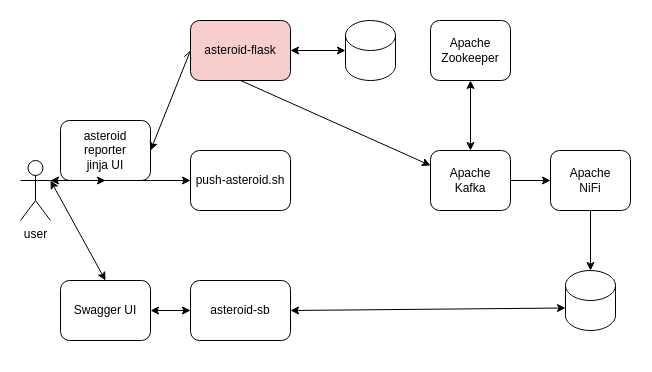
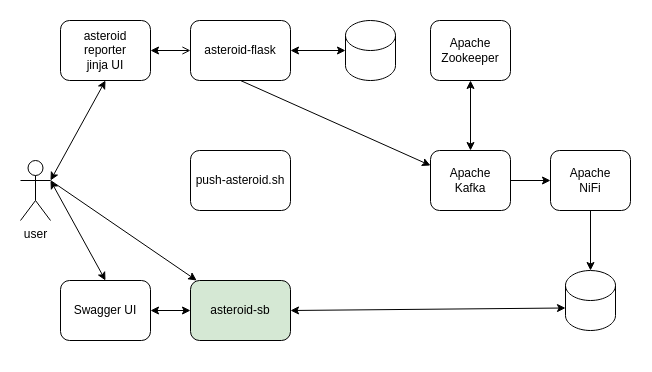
(241, 51) -> (241, 51)
(106, 151) -> (106, 51)
(142, 180) -> (122, 229)
(241, 311) -> (241, 311)
